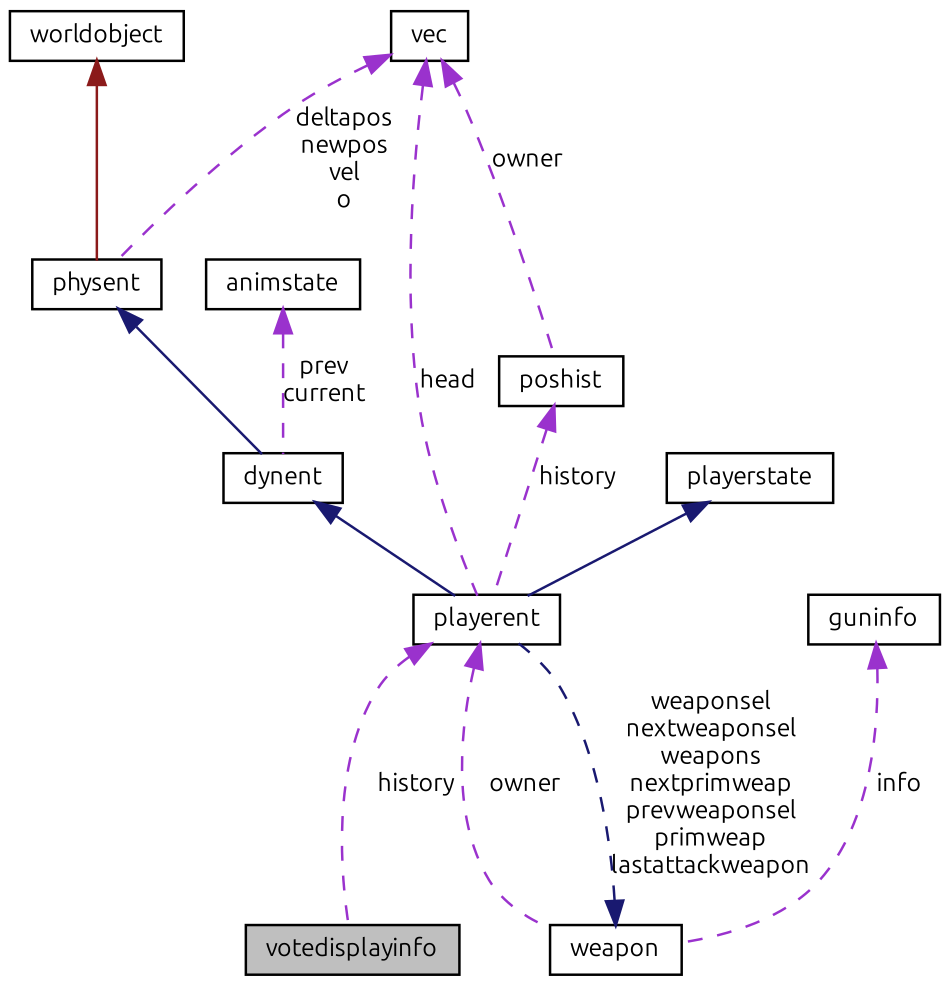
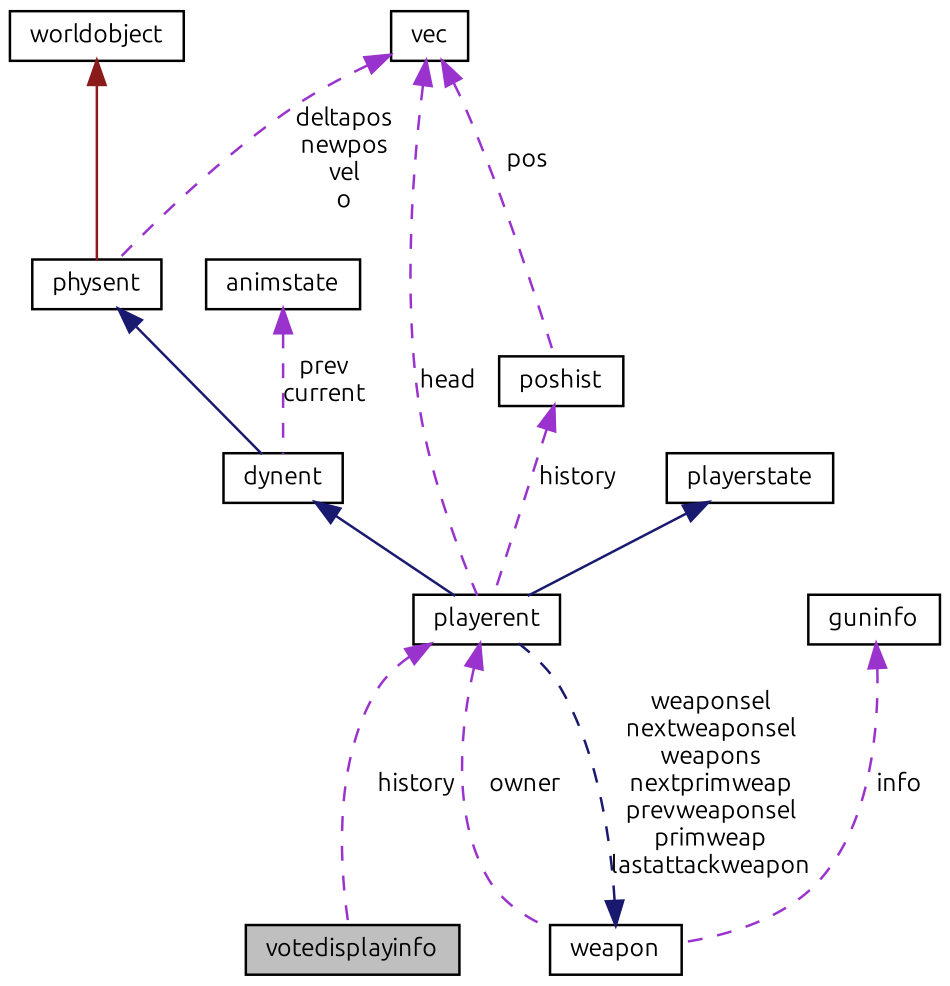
(528, 160) -> (528, 160)
